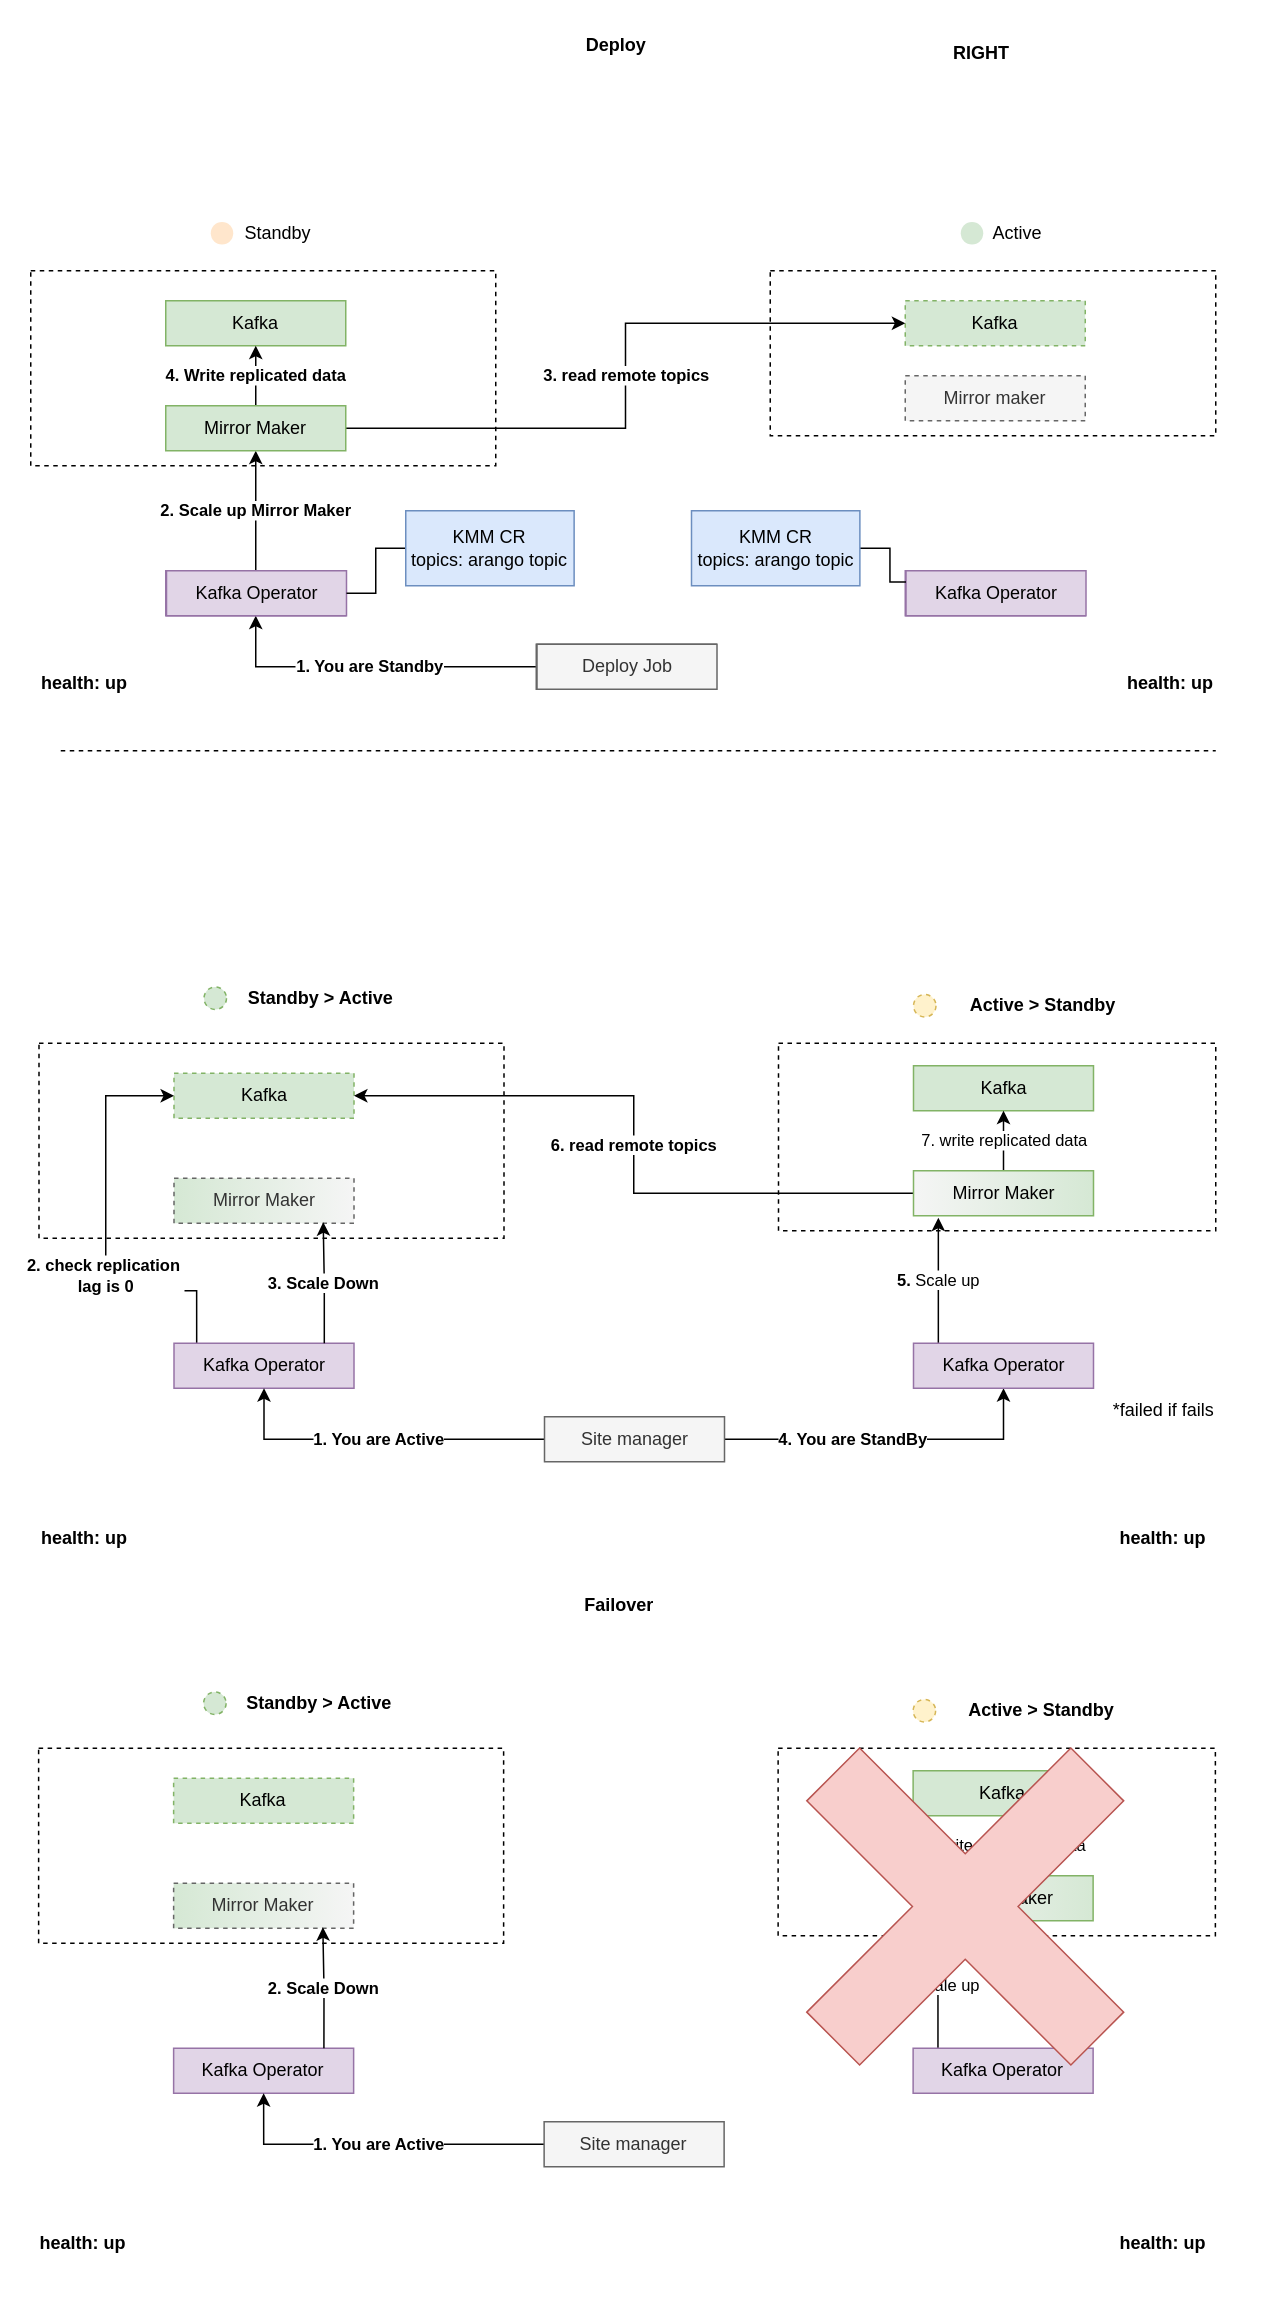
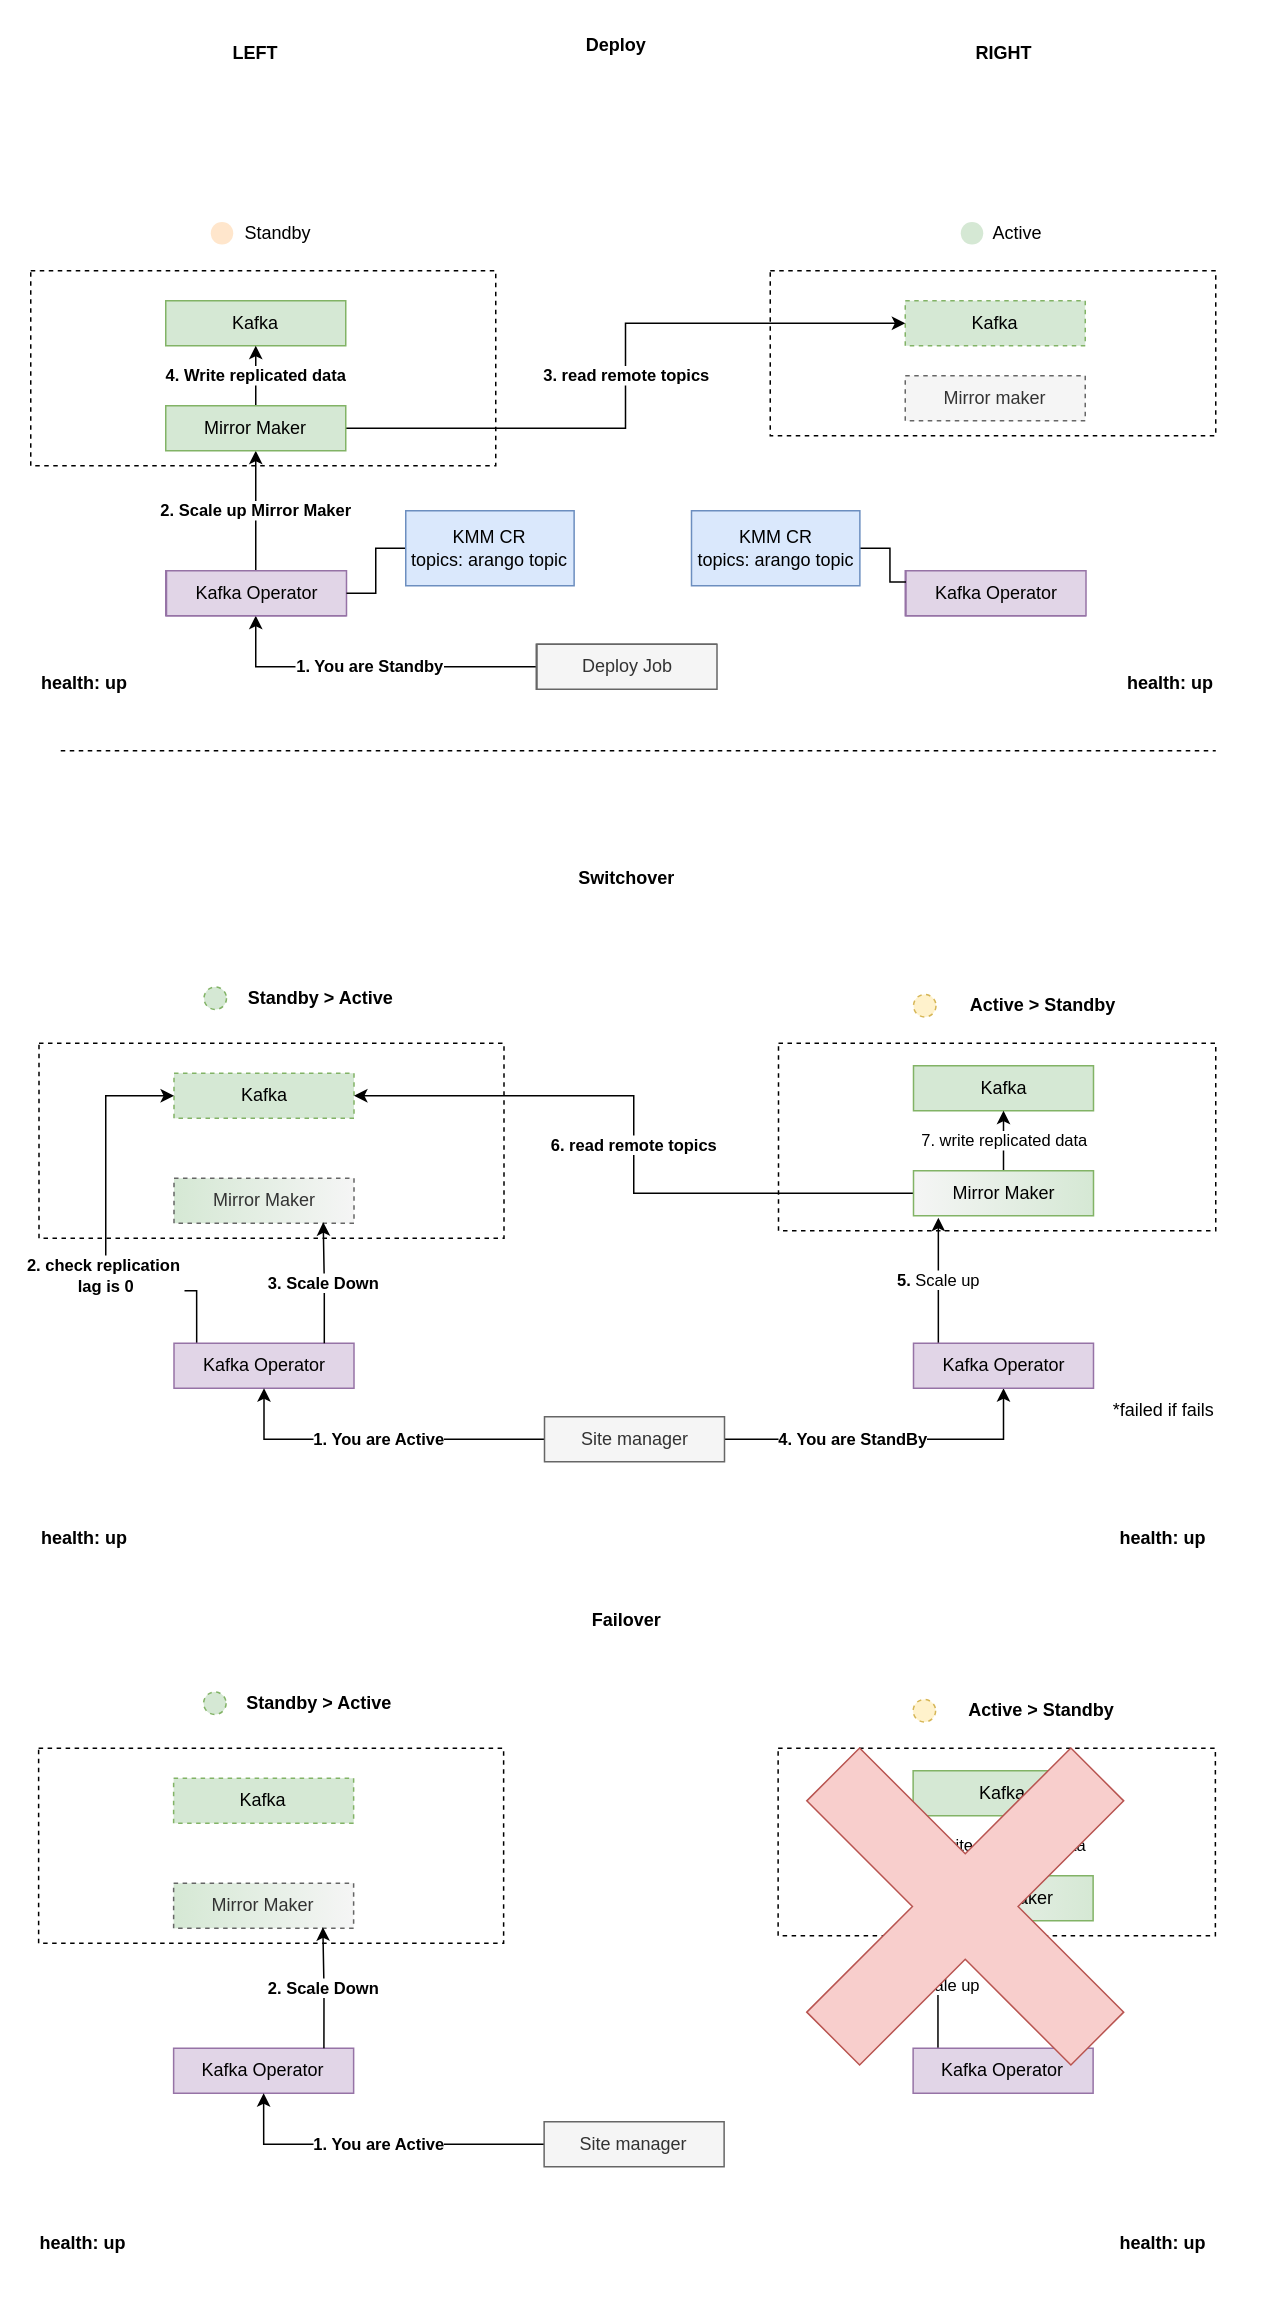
none -> (256, 53)
(982, 53) -> (1004, 53)
none -> (626, 878)
(619, 1606) -> (626, 1621)
